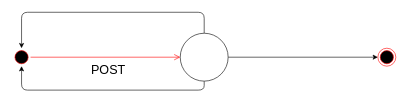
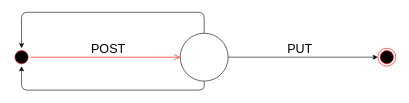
none -> (300, 48)
(108, 69) -> (108, 48)
